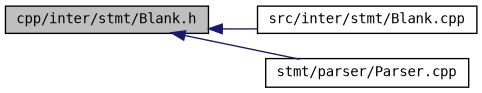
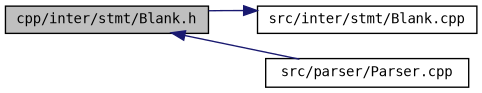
(240, 29) -> (226, 11)
(367, 73) -> (367, 73)
